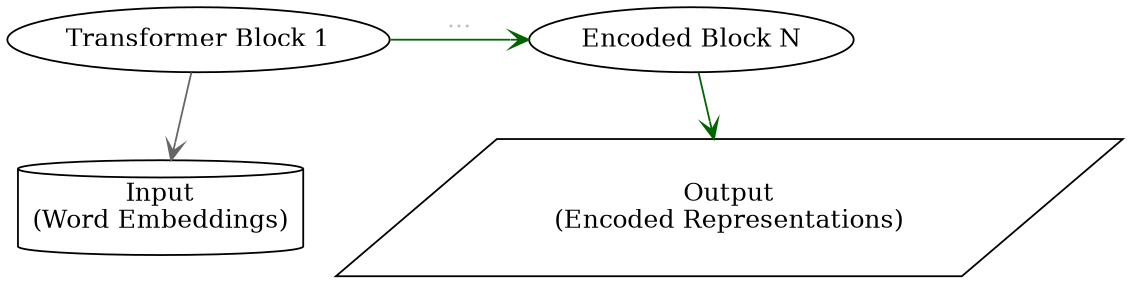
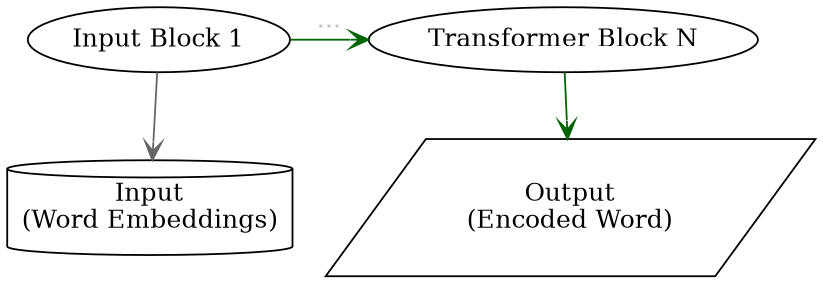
(199, 40) -> (159, 40)
(691, 40) -> (563, 40)
(729, 208) -> (571, 208)
